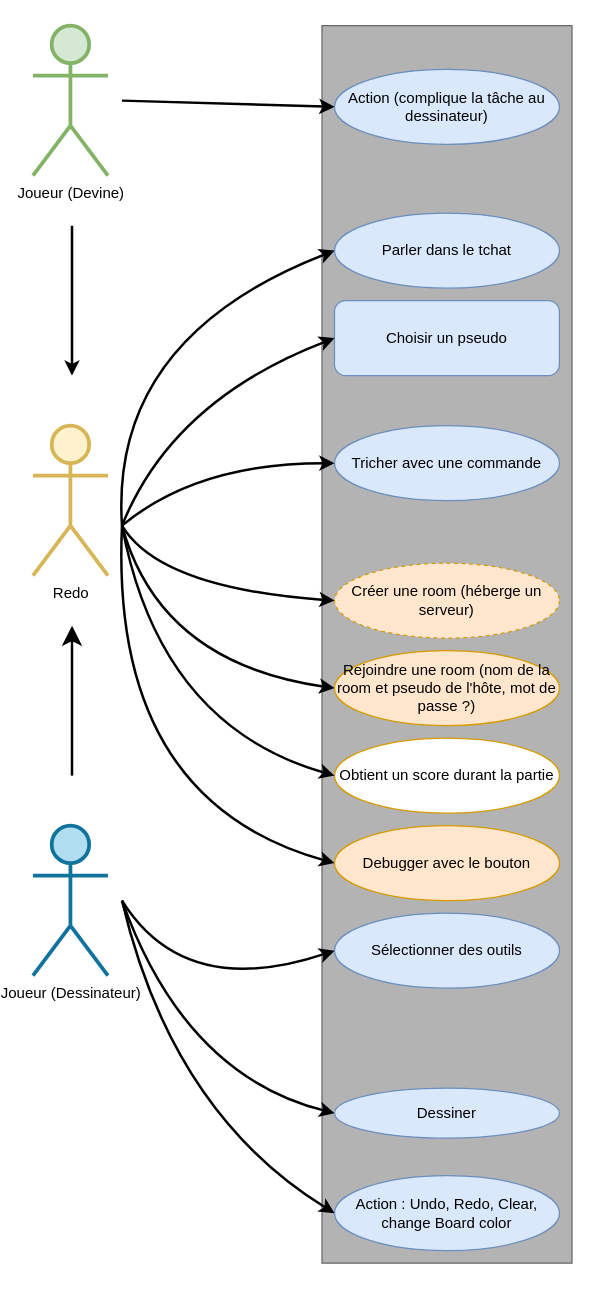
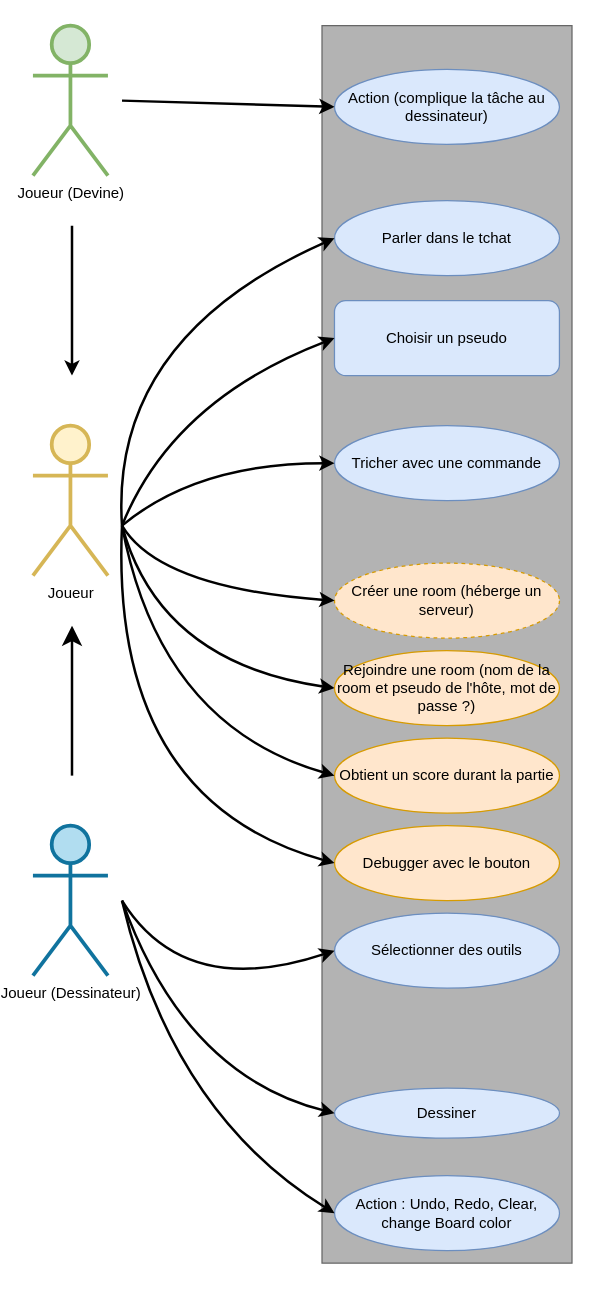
(447, 251) -> (447, 238)
(71, 593) -> (71, 593)
(447, 776) -> (447, 776)
